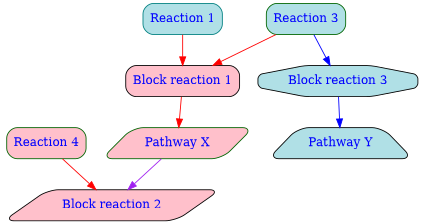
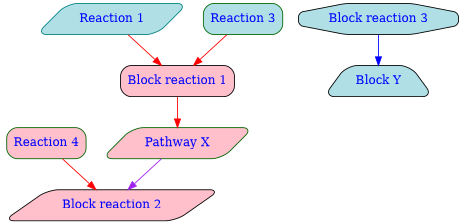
(183, 19) -> (112, 19)
(320, 46) -> none
(341, 143) -> (378, 81)
